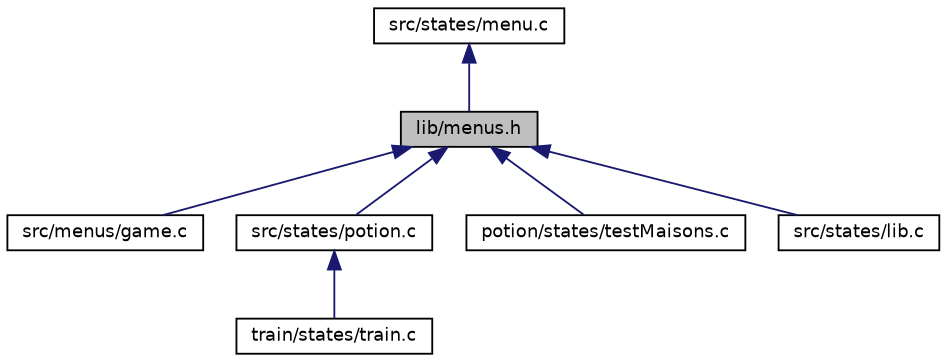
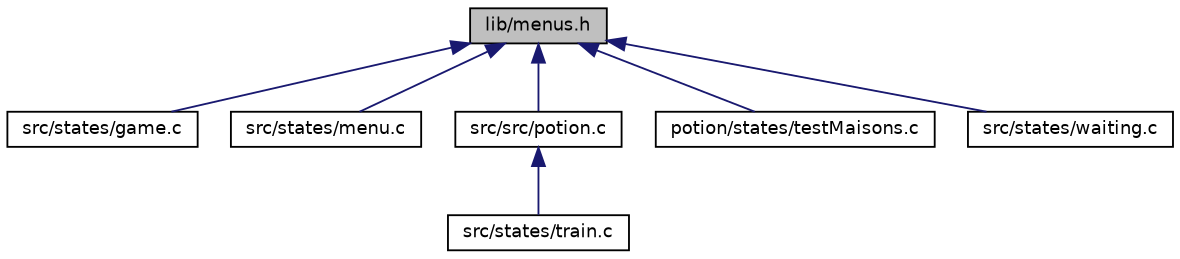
(469, 87) -> (424, 82)
(105, 233) -> (103, 129)
(334, 233) -> (538, 129)
(859, 233) -> (1070, 129)
(334, 336) -> (538, 233)
